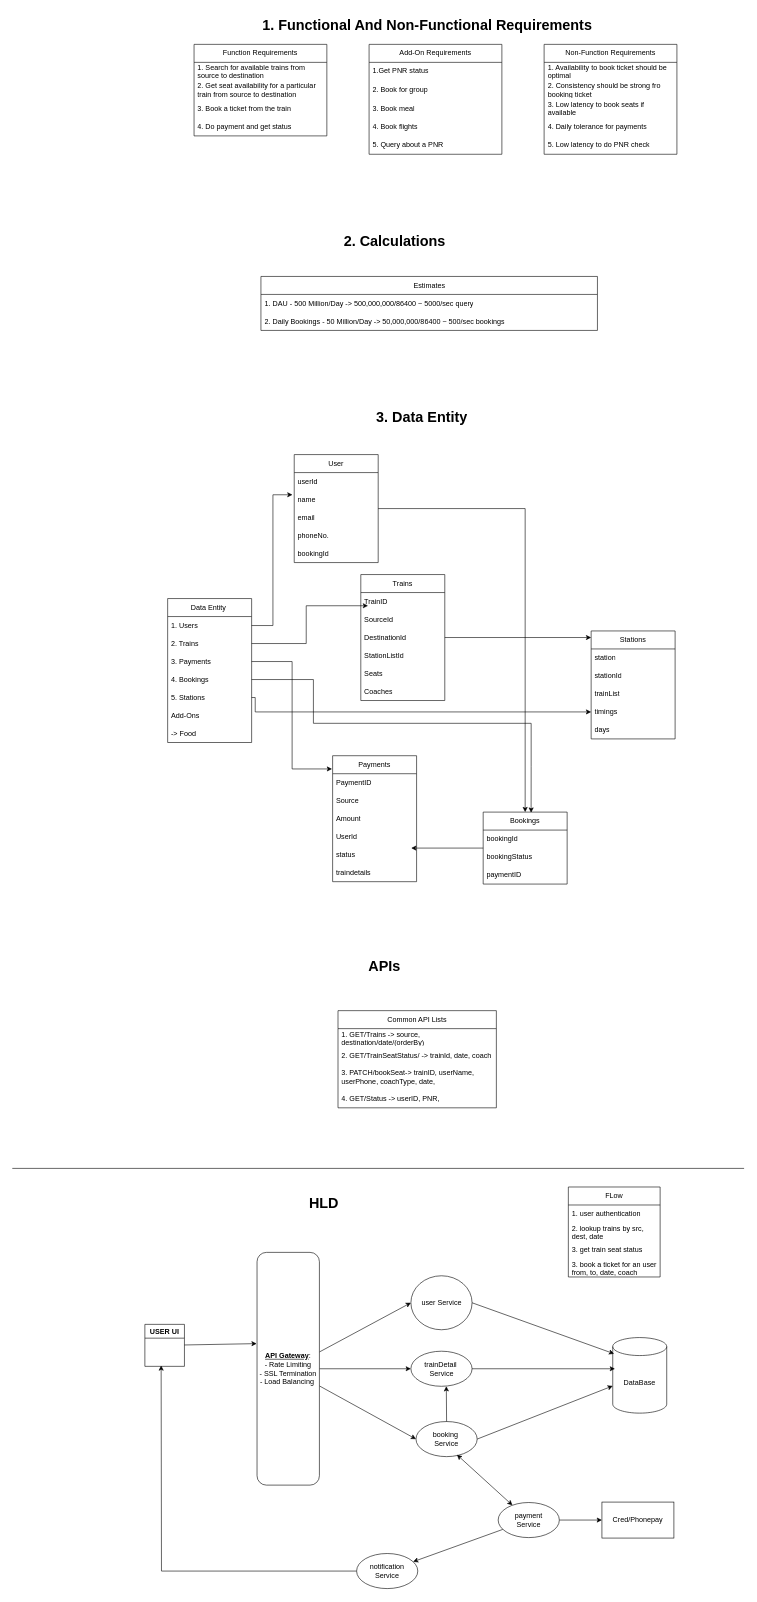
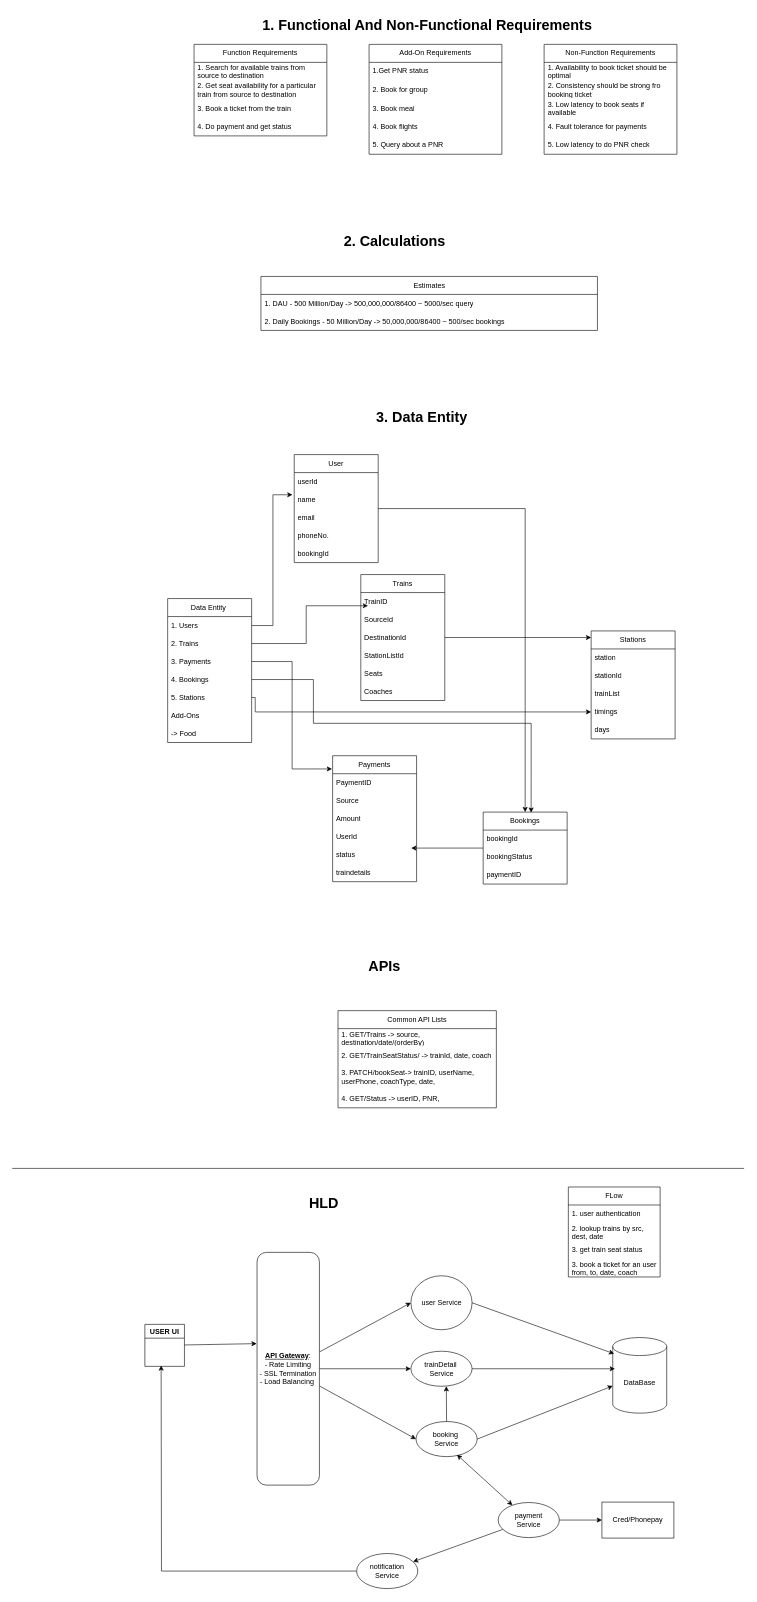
(603, 126) -> (604, 126)
